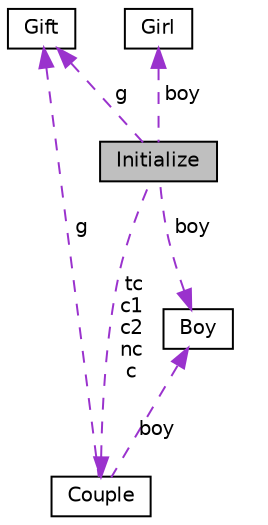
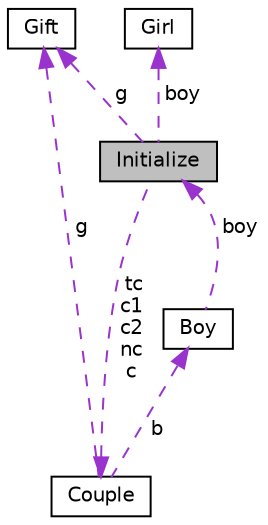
(168, 237) -> (218, 250)
(155, 430) -> (155, 430)
